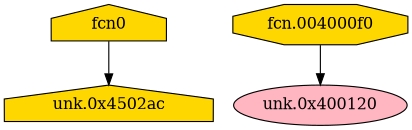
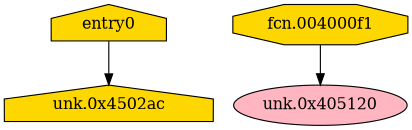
(109, 25) -> (109, 25)
(320, 25) -> (320, 25)
(320, 105) -> (320, 105)
